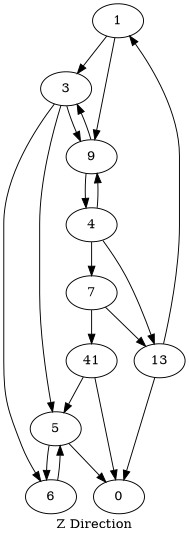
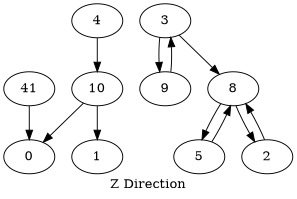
(95, 51) -> none
(106, 84) -> none
none -> (267, 157)
(85, 186) -> none
(98, 195) -> none
(40, 253) -> none
(92, 293) -> none
(160, 361) -> (97, 89)
(76, 391) -> none
(84, 459) -> none
(51, 497) -> (233, 89)
